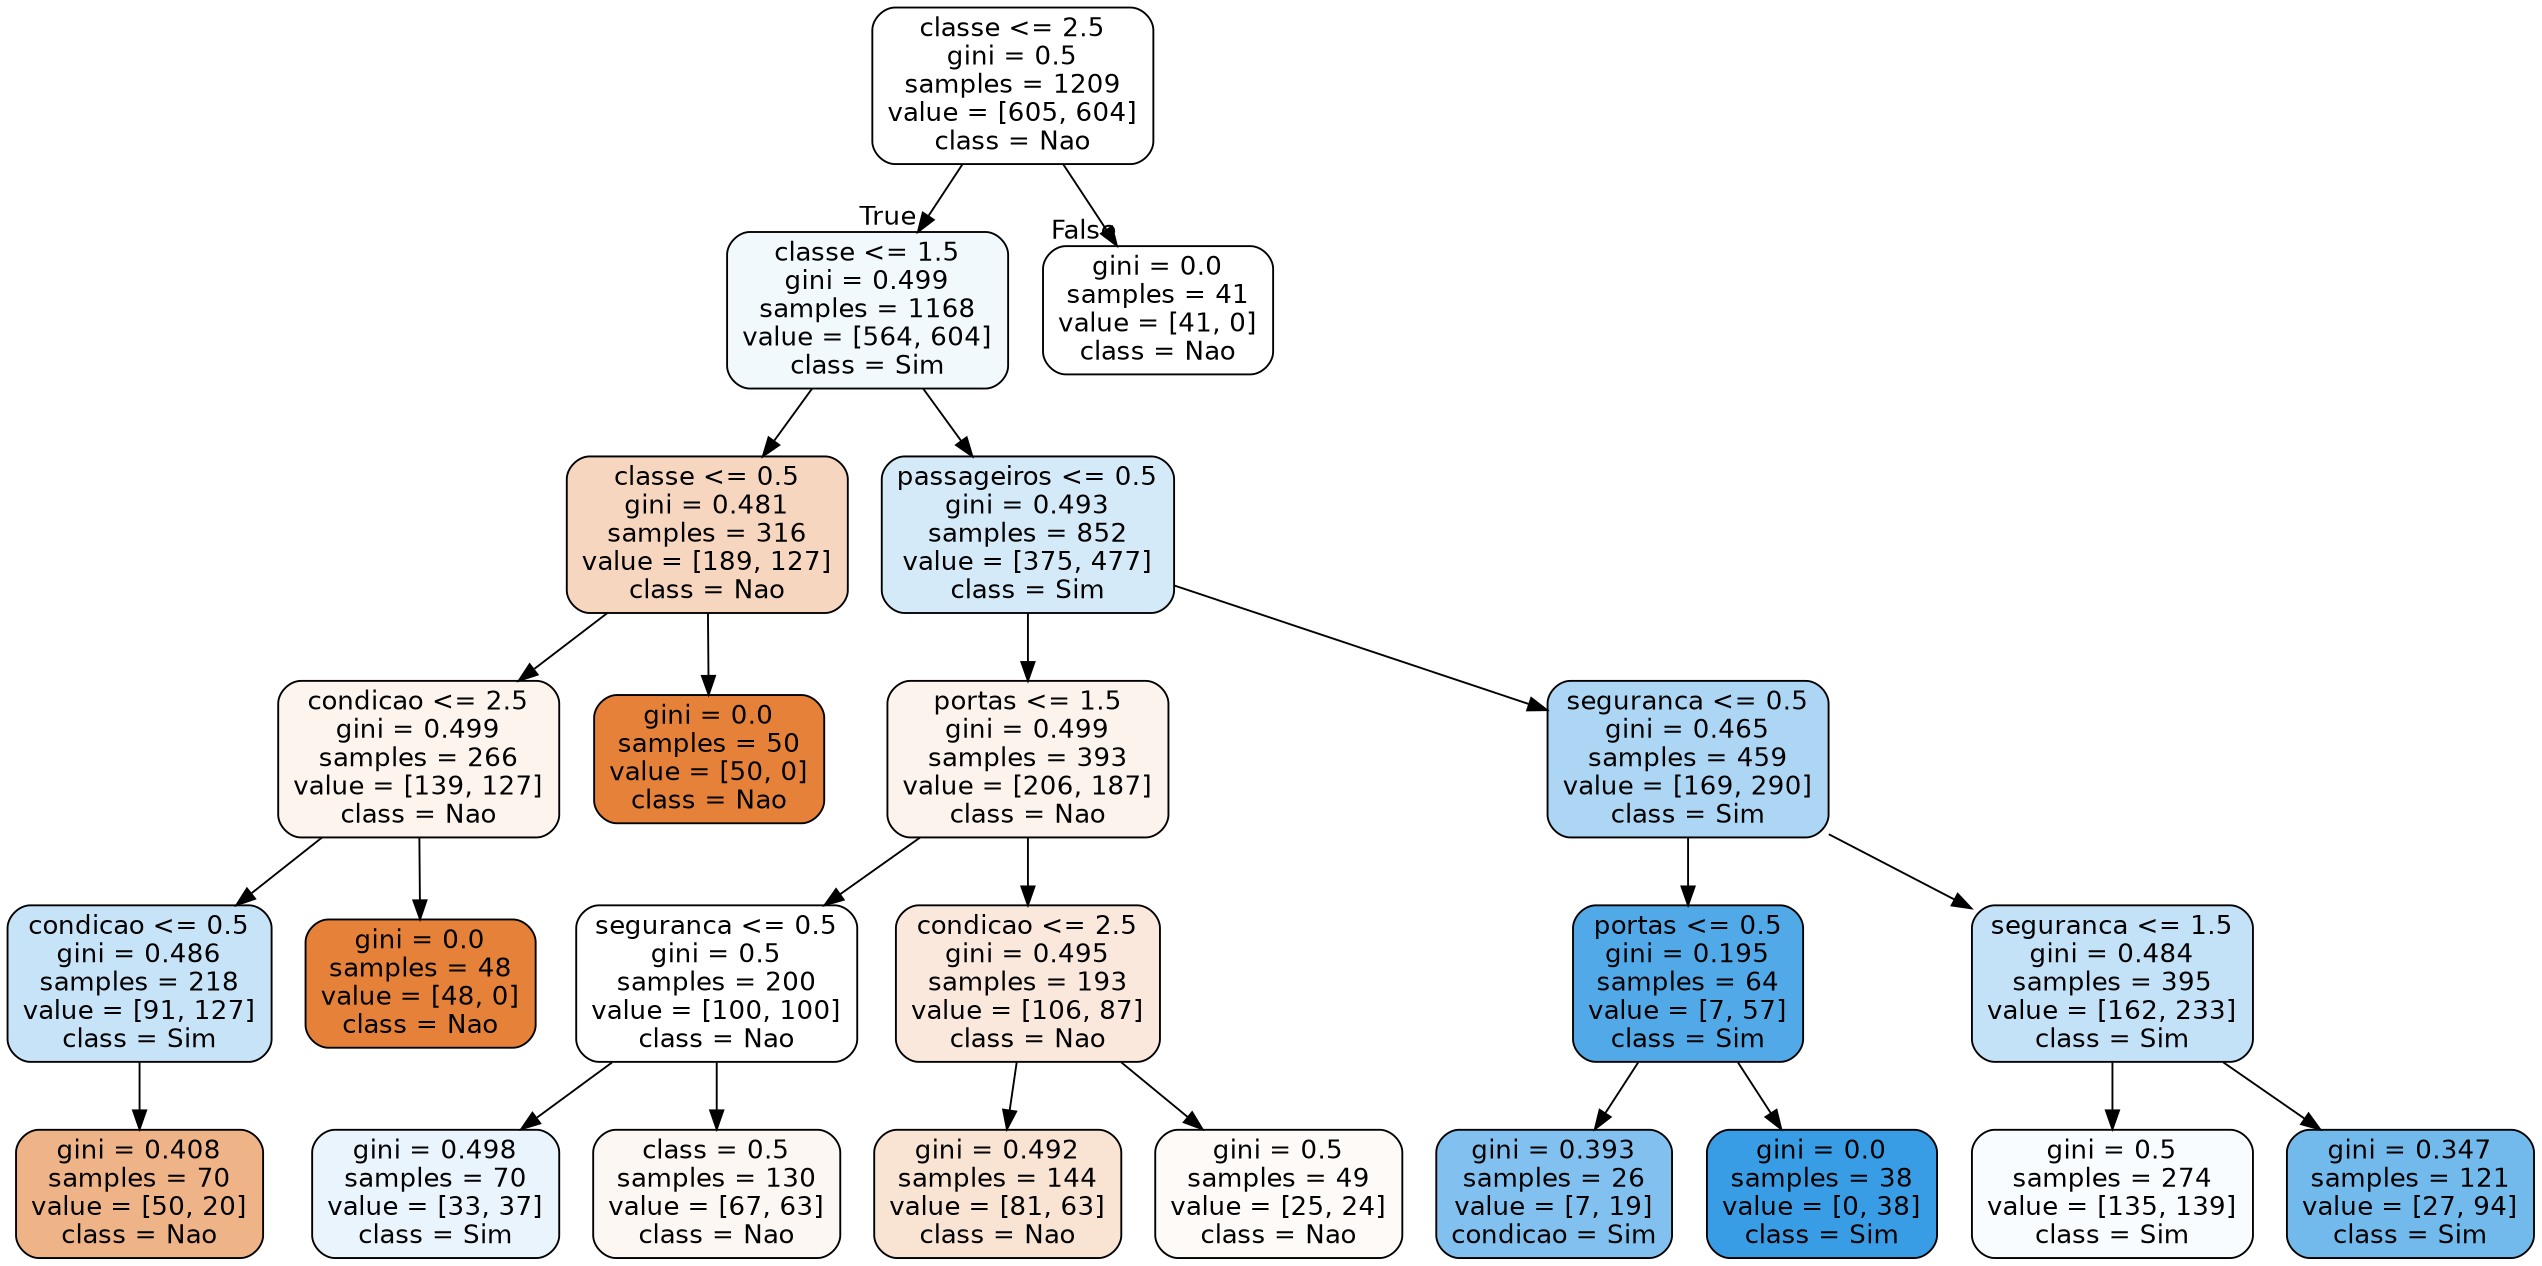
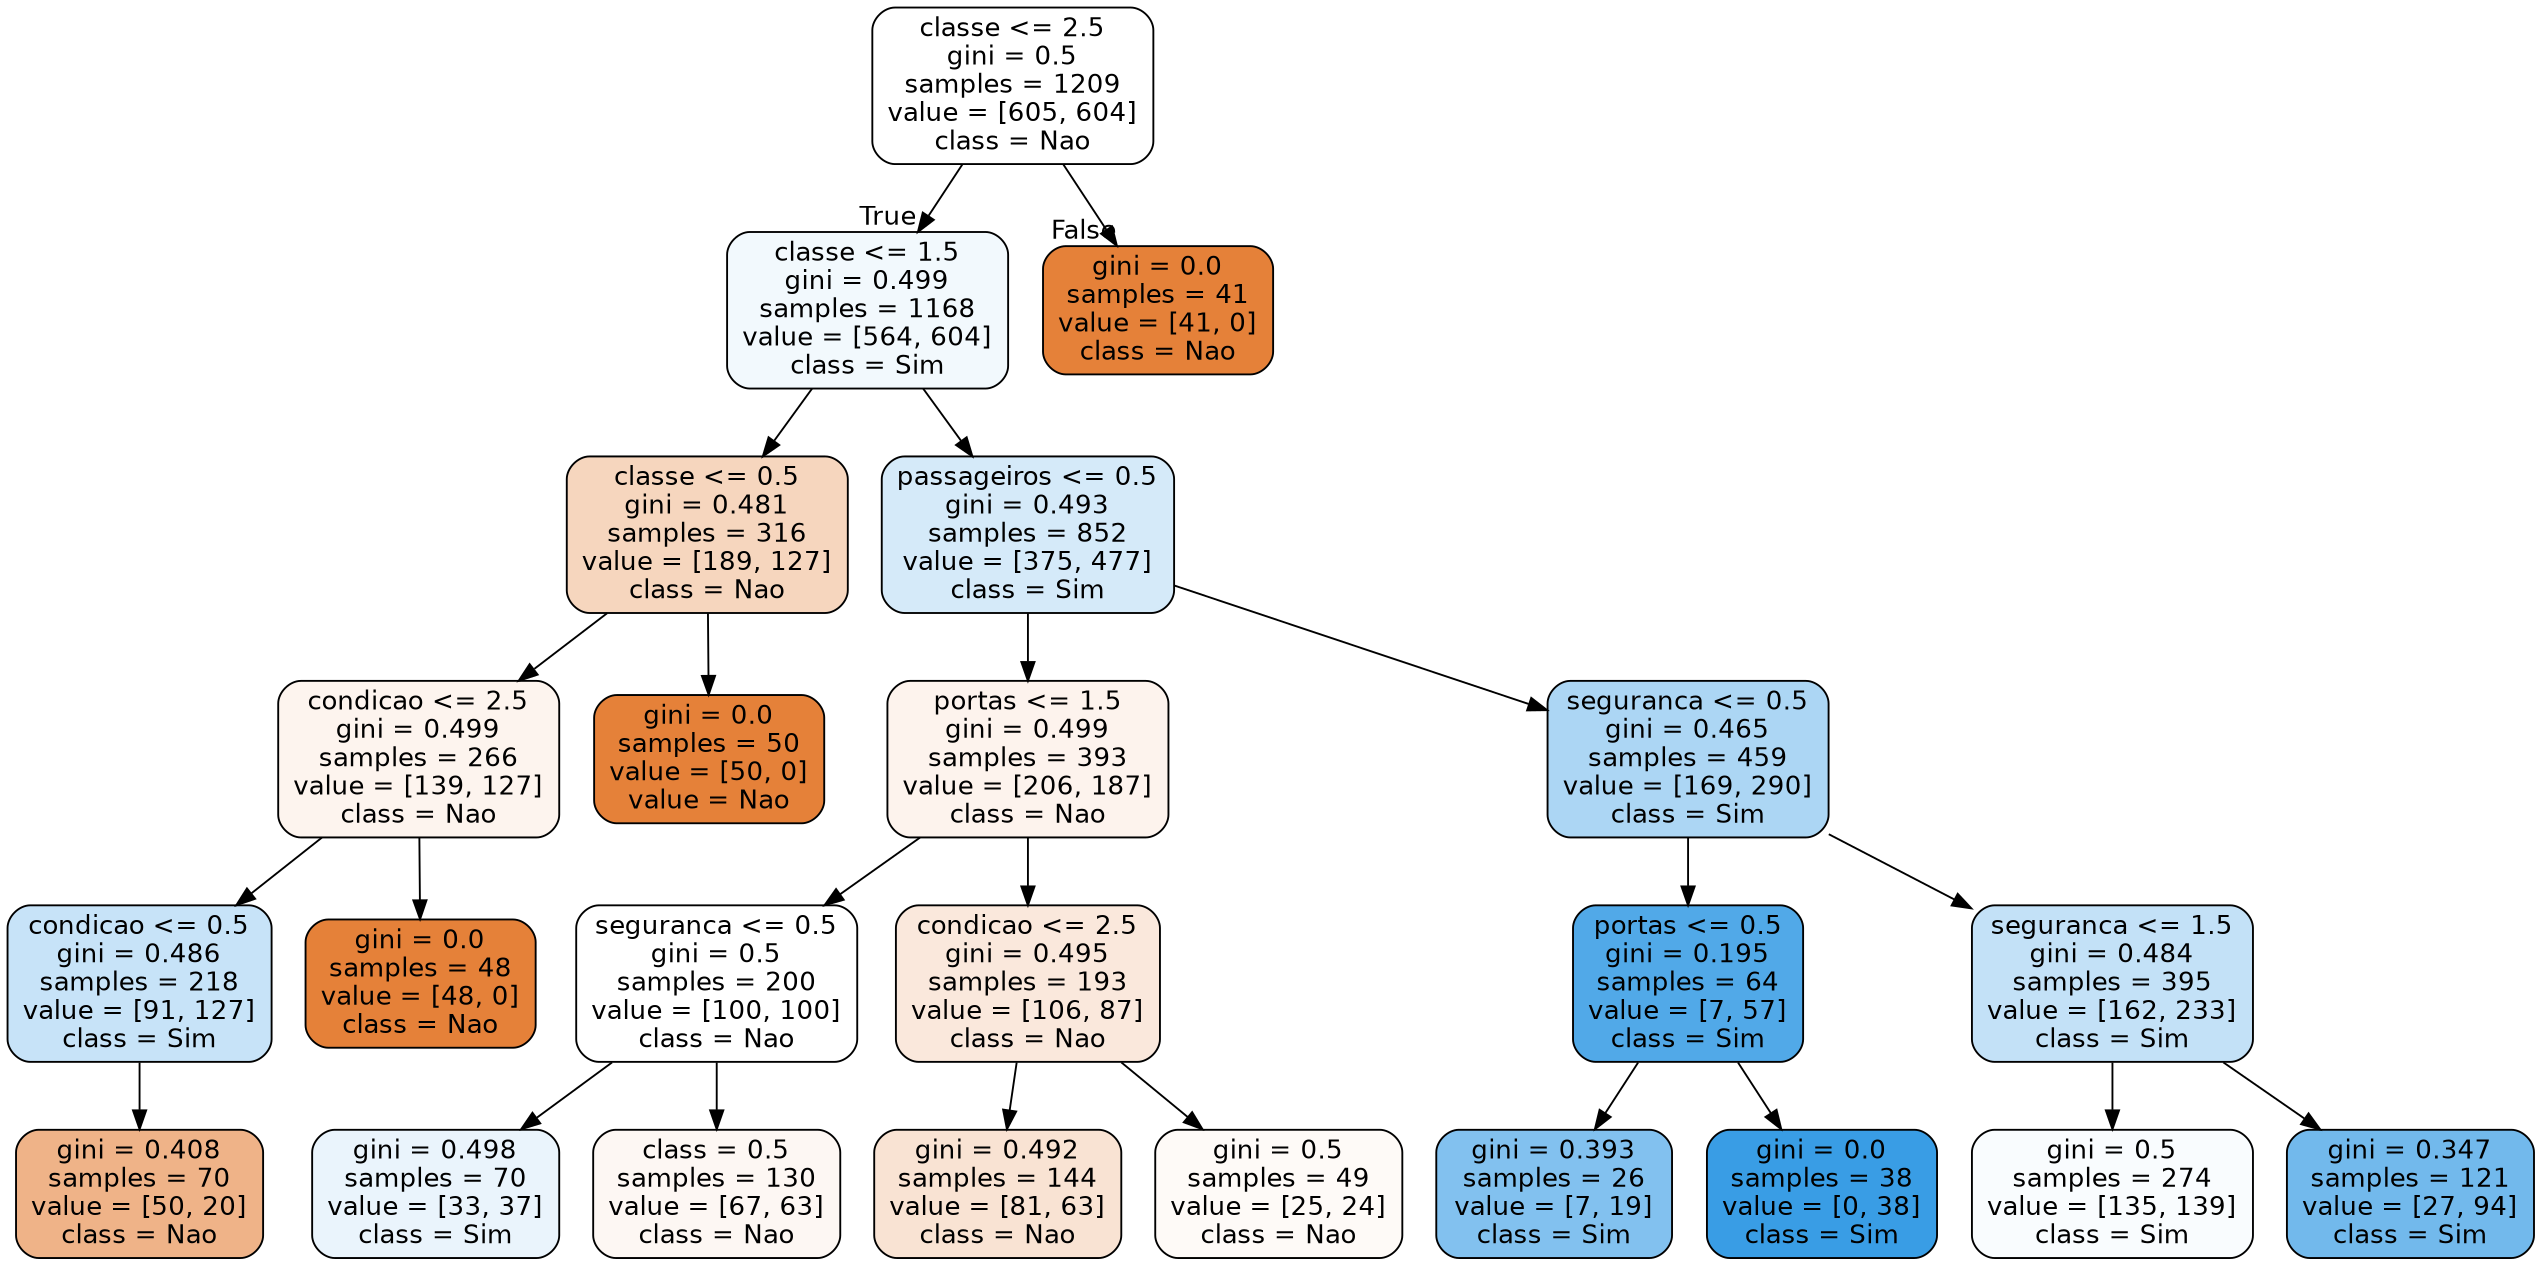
(1158, 310) -> (1158, 310)
(709, 759) -> (709, 759)
(1554, 1194) -> (1554, 1194)
